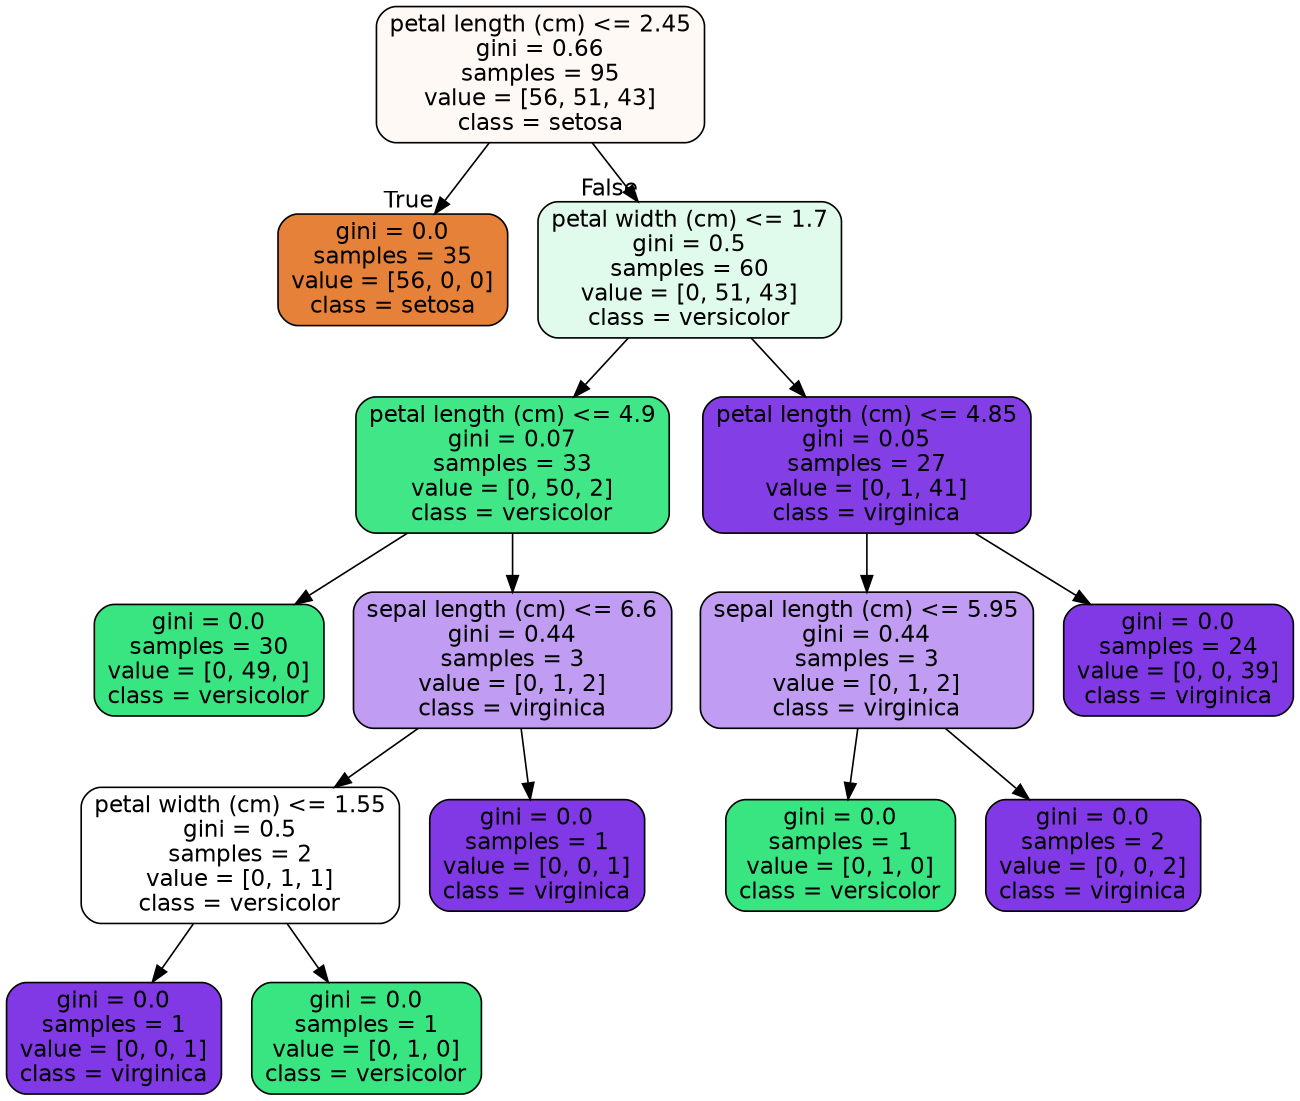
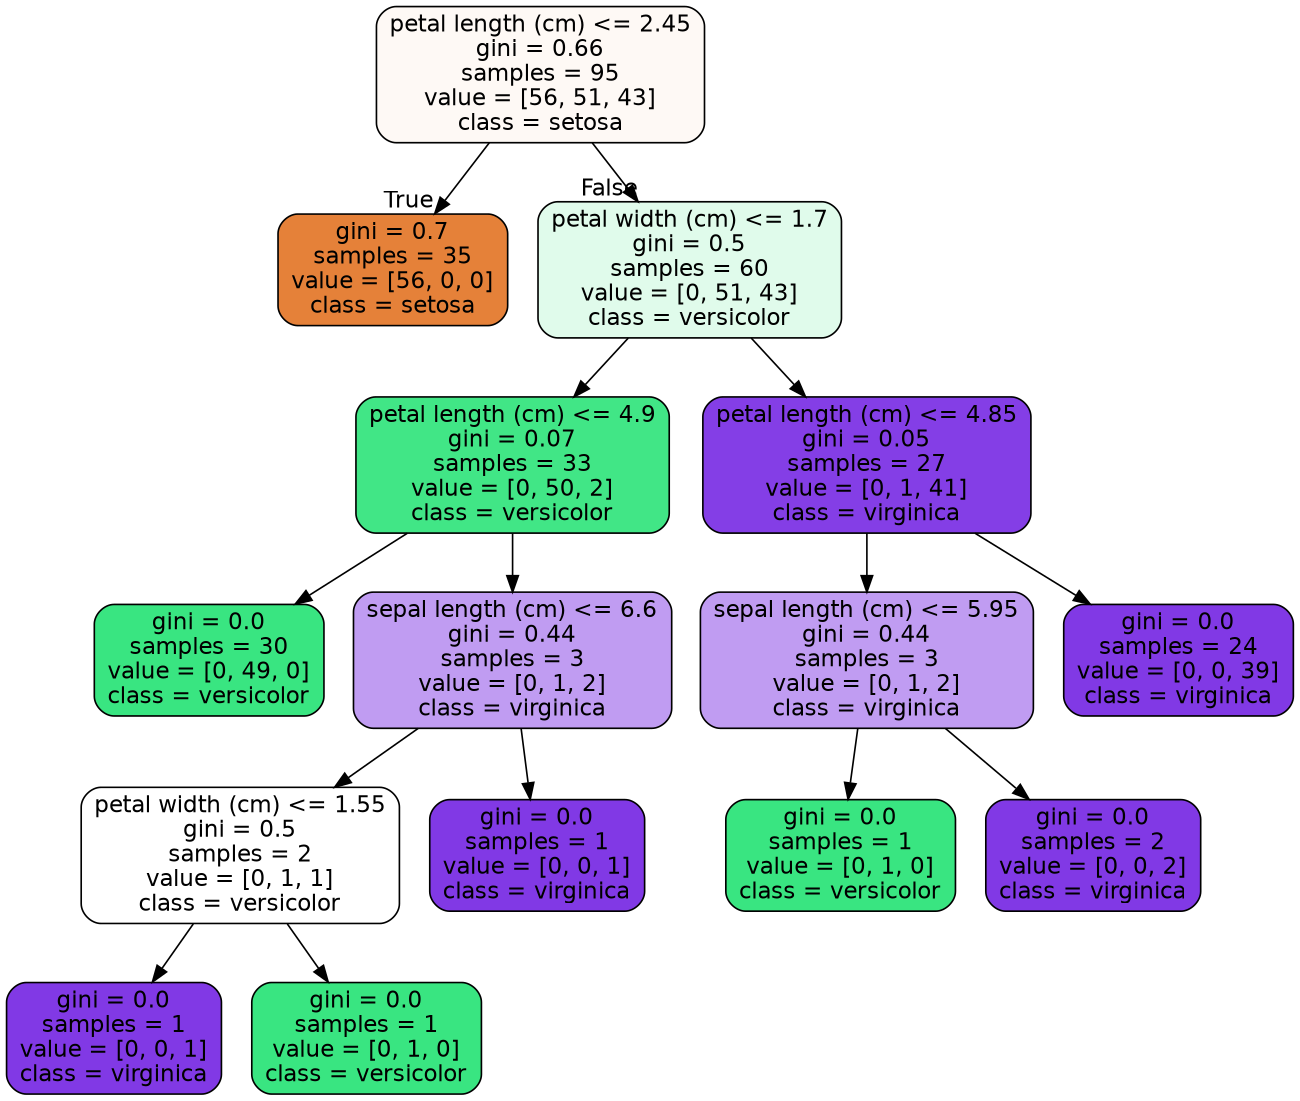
(393, 270) -> (393, 270)
